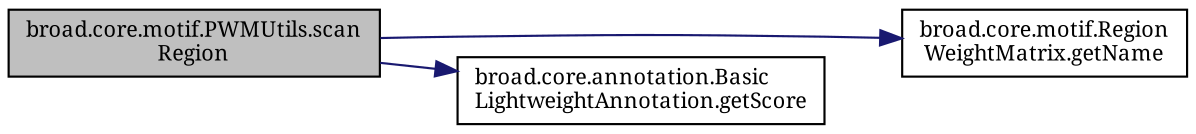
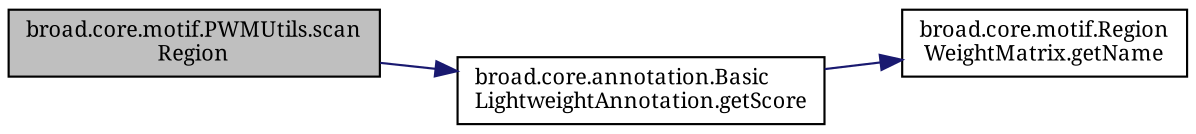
(630, 35) -> (852, 66)
